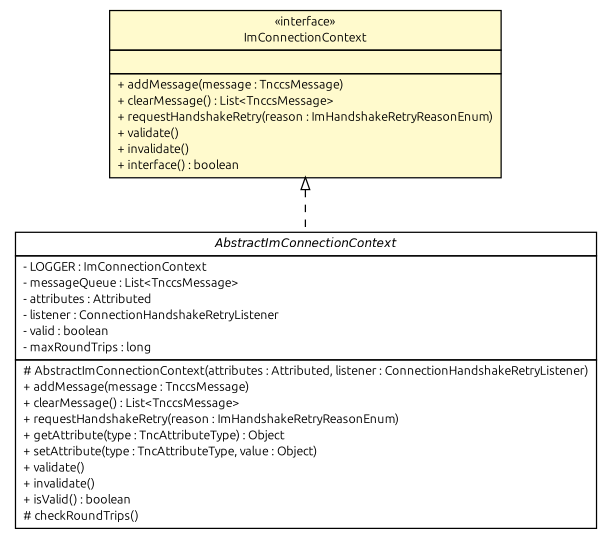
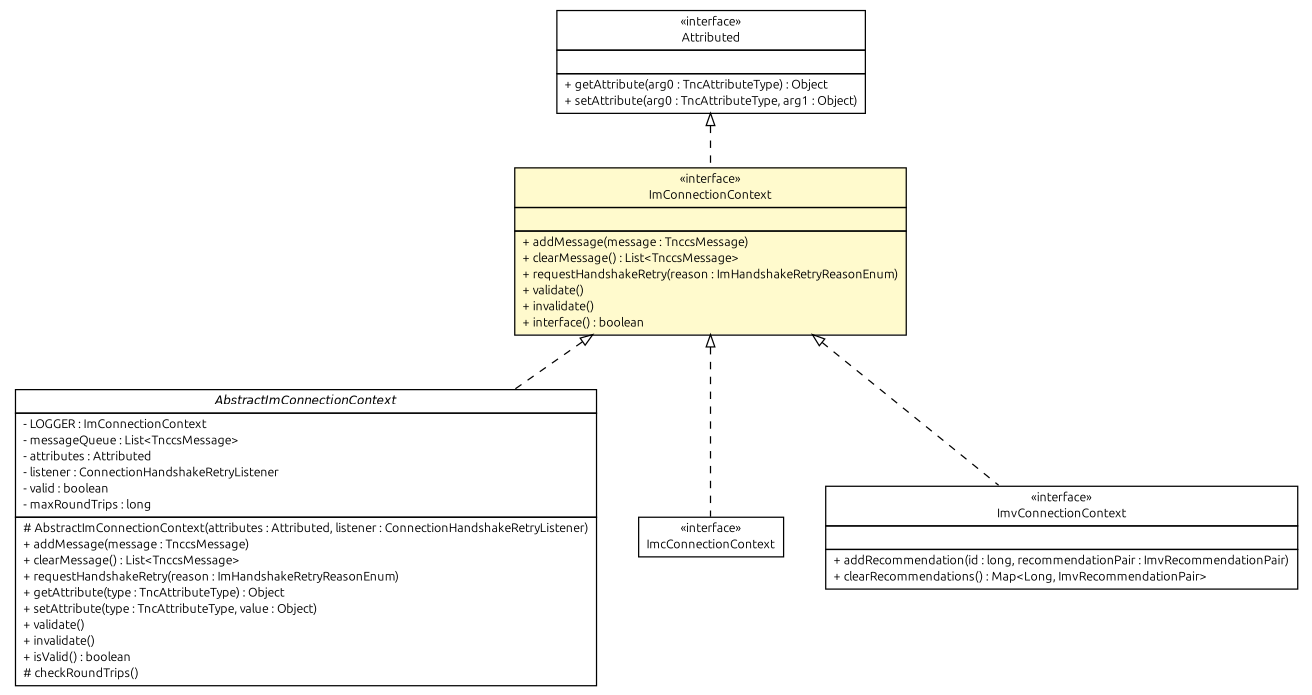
none -> (711, 61)
none -> (711, 537)
none -> (1061, 537)
